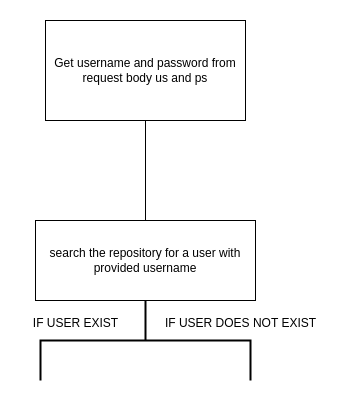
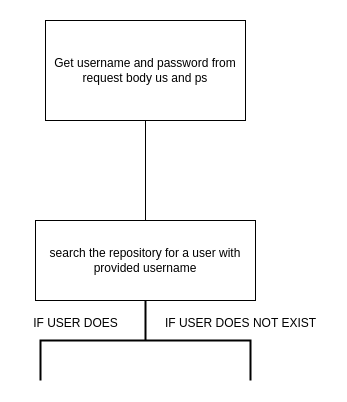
(76, 324) -> (76, 324)
